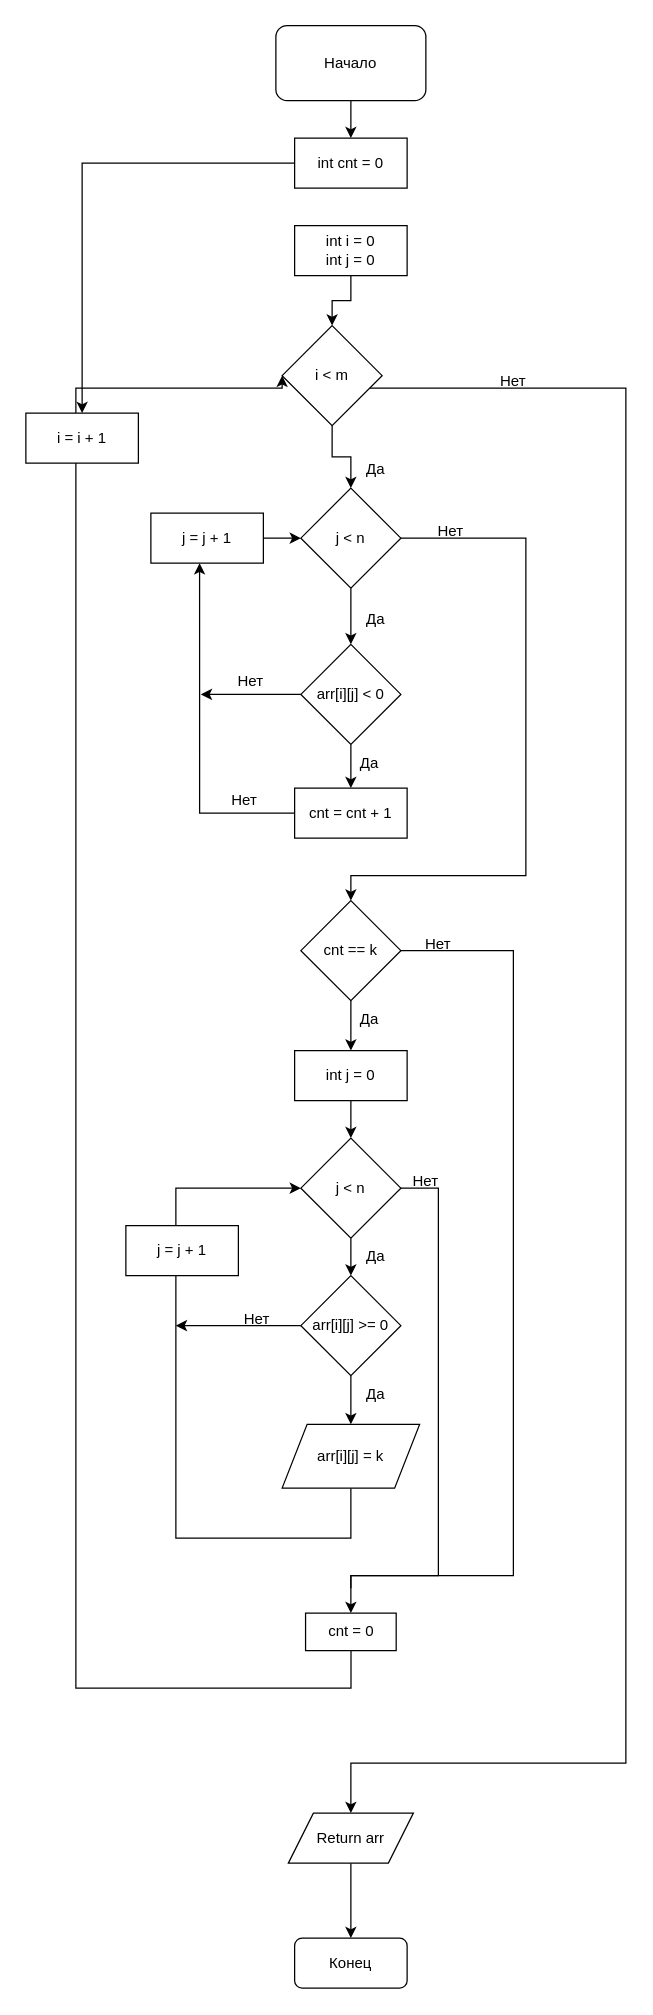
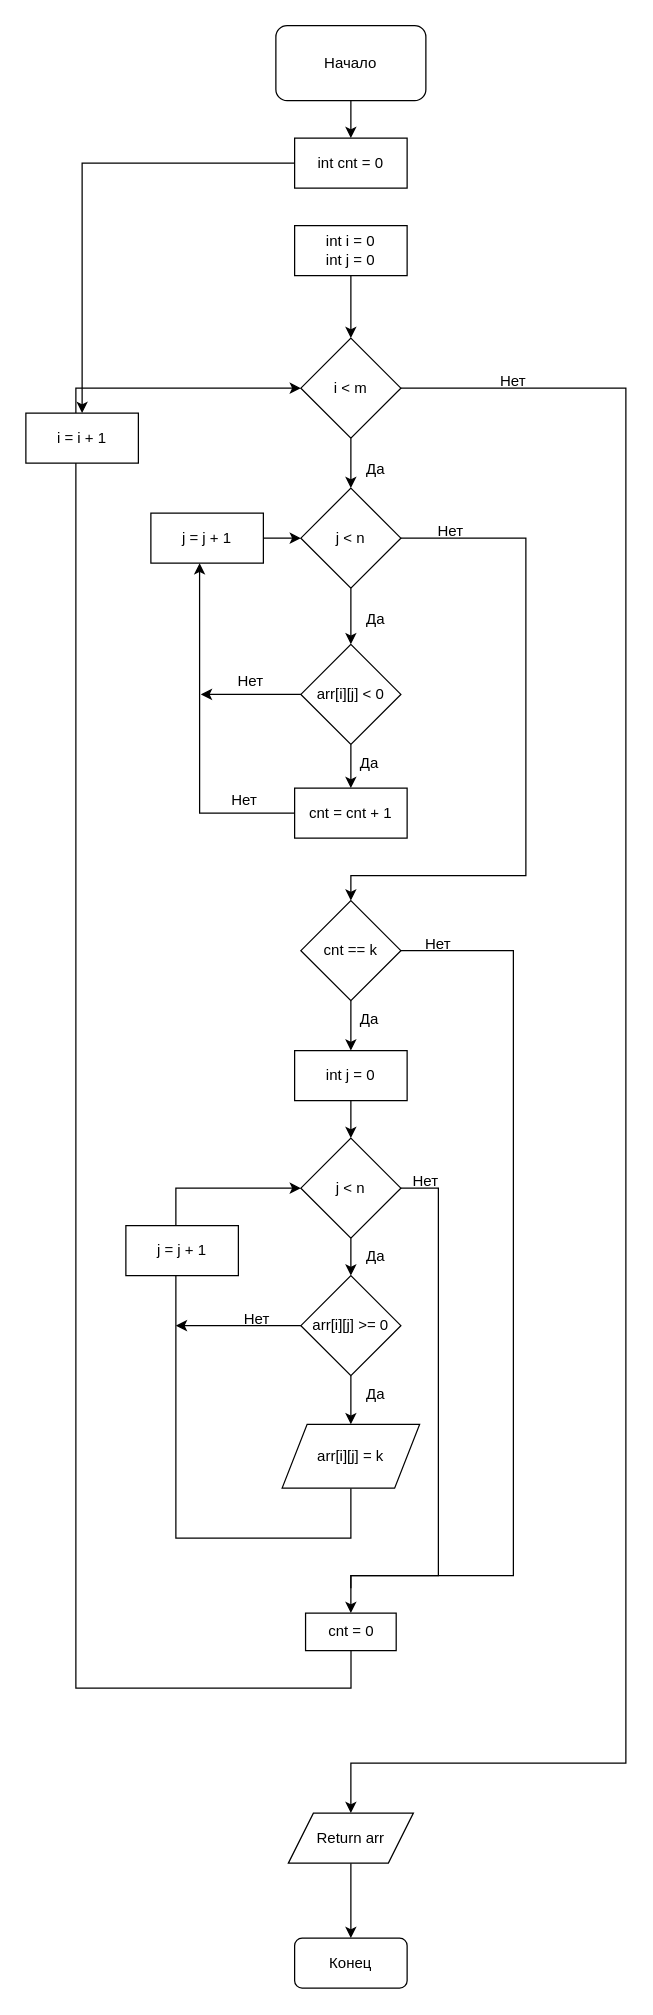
(332, 376) -> (351, 388)
